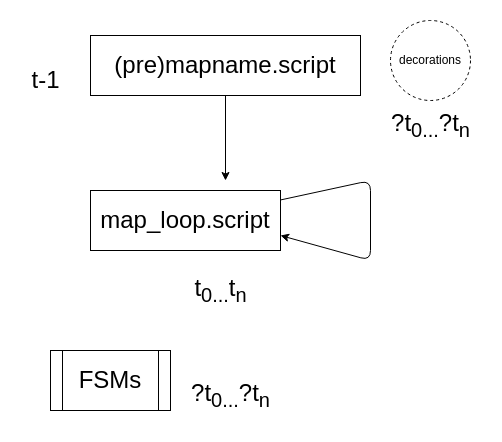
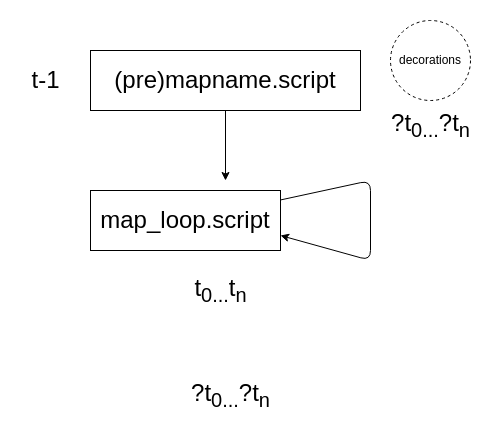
(226, 66) -> (226, 81)
(111, 381) -> none
